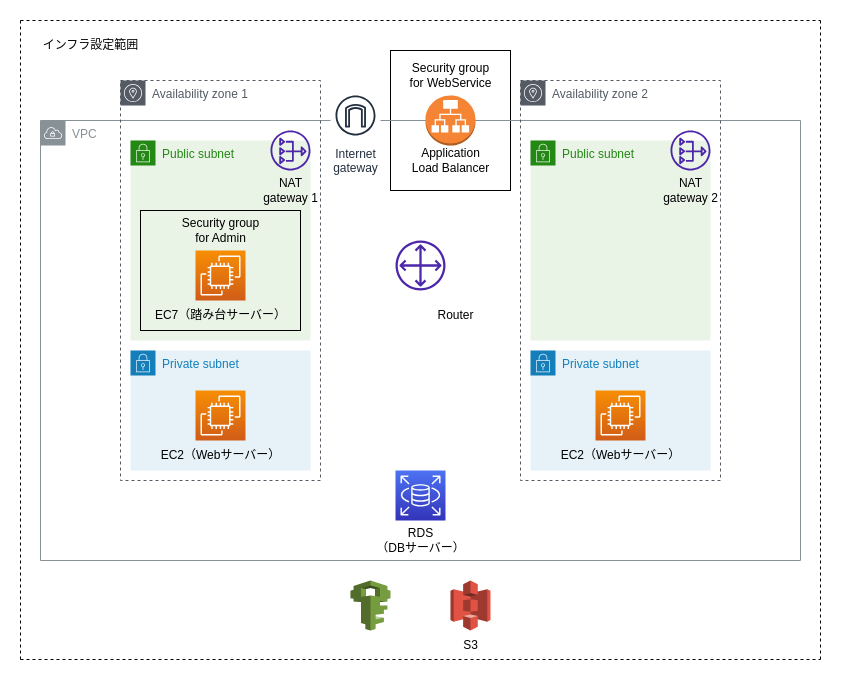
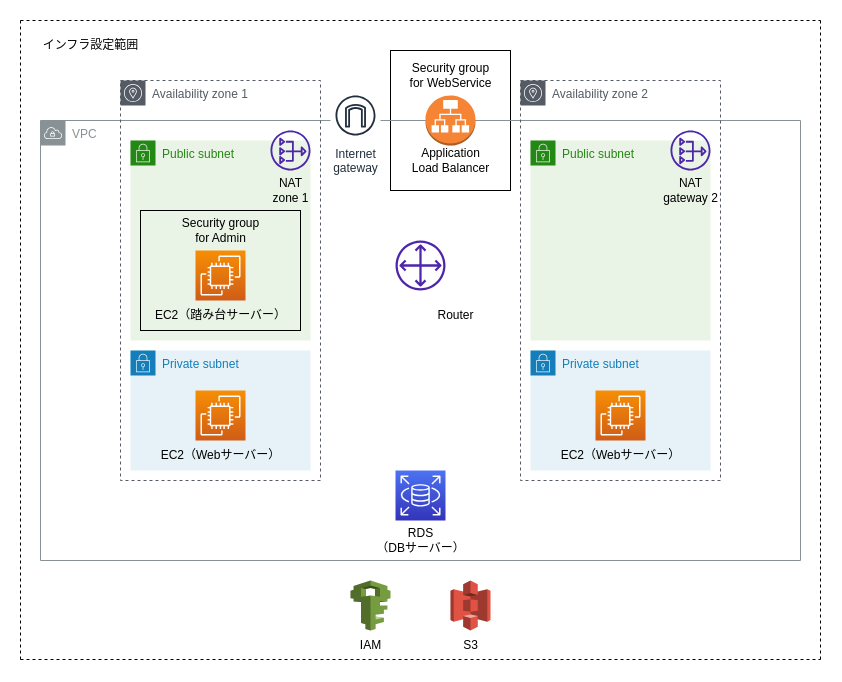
(291, 191) -> (291, 191)
(221, 316) -> (221, 316)
none -> (371, 646)
